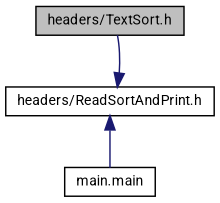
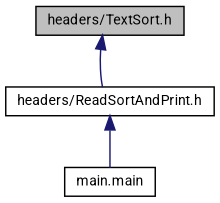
(120, 54) -> (100, 68)
